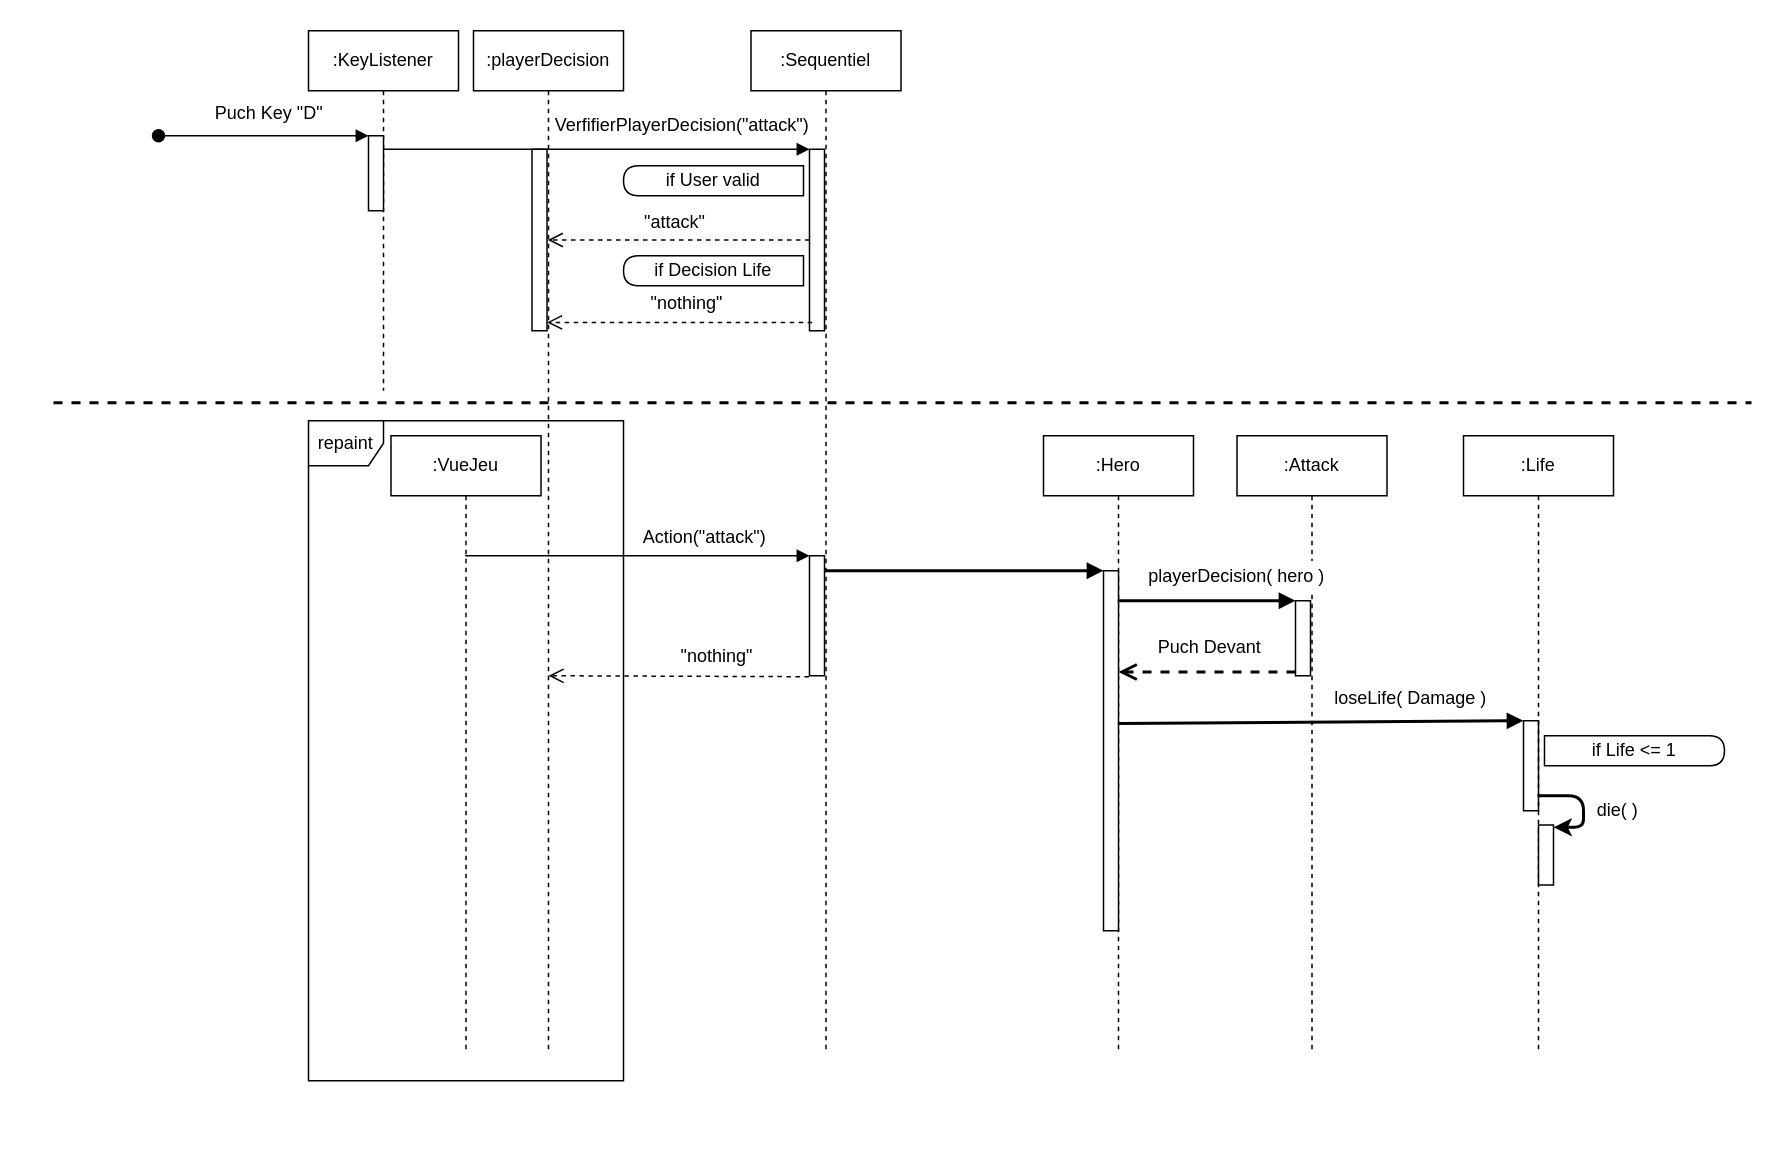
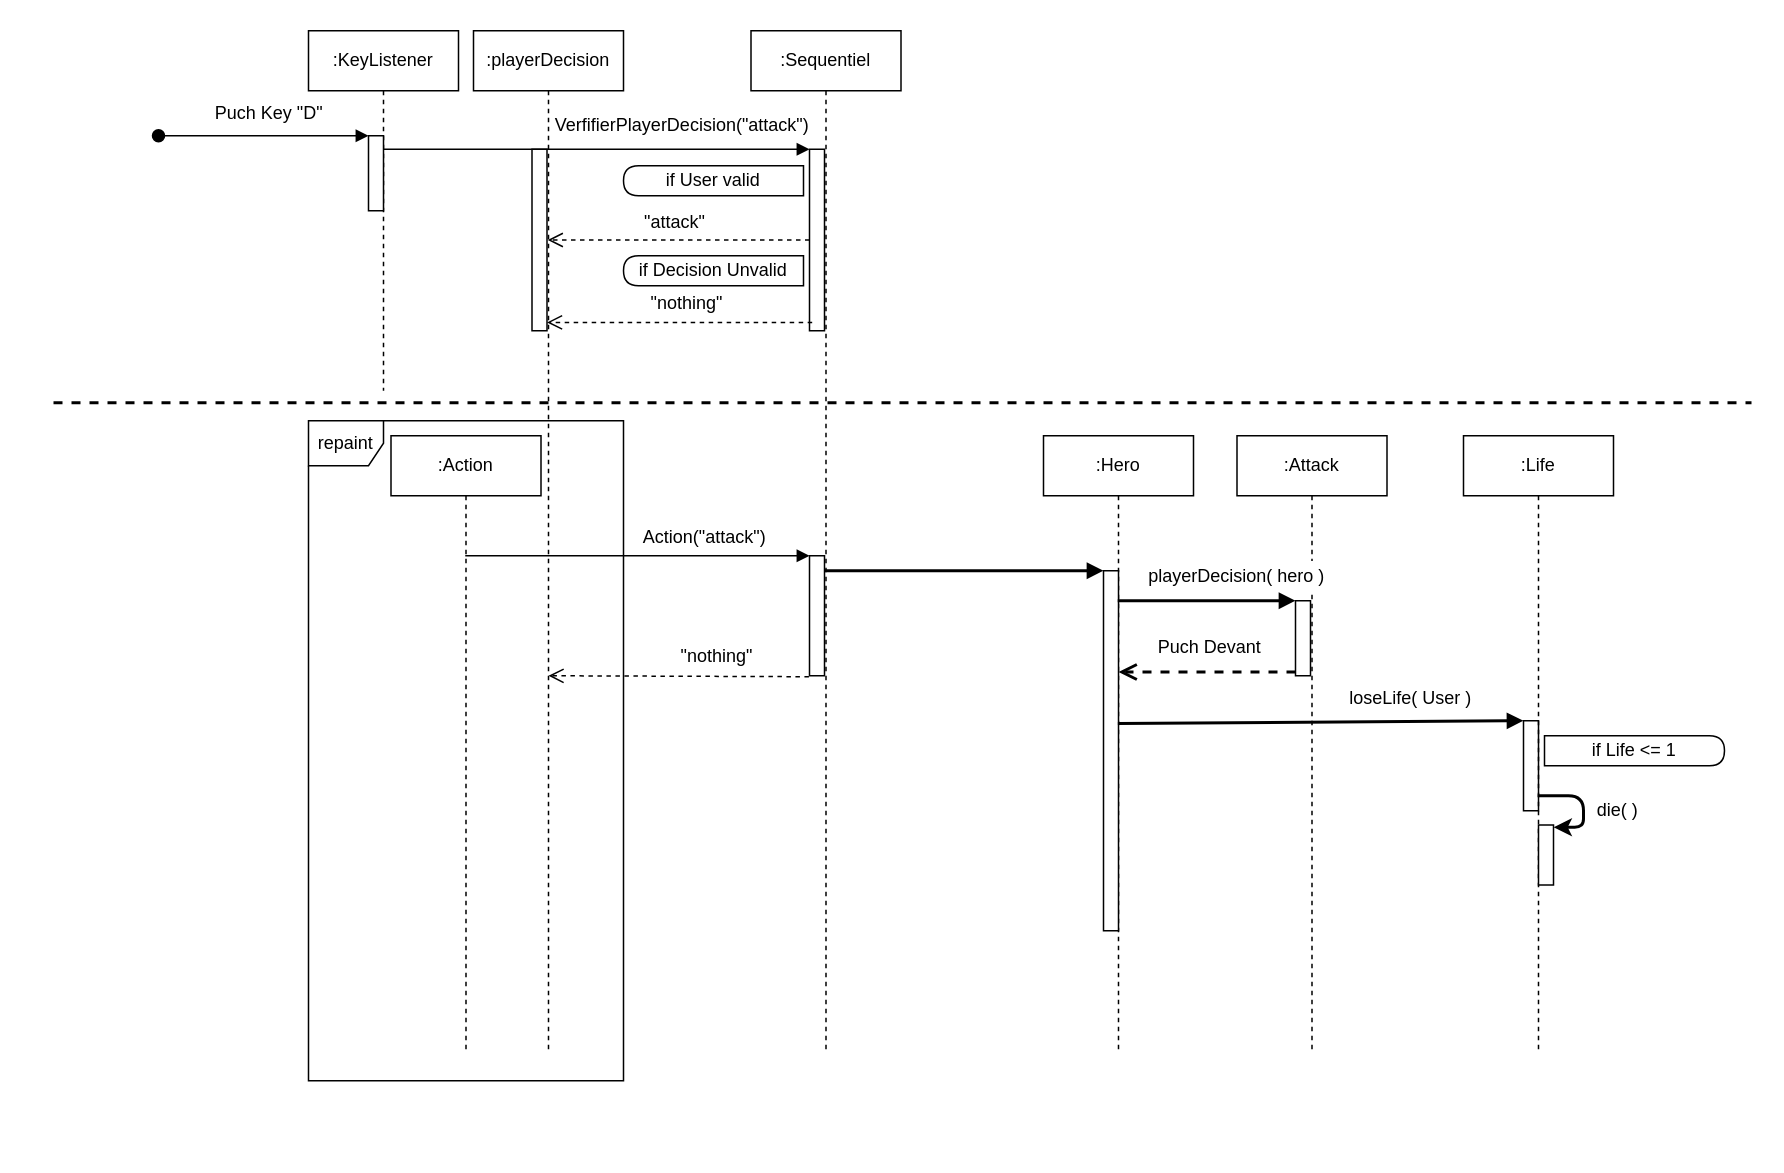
(713, 271) -> (713, 271)
(466, 466) -> (466, 466)
(1411, 698) -> (1411, 698)
